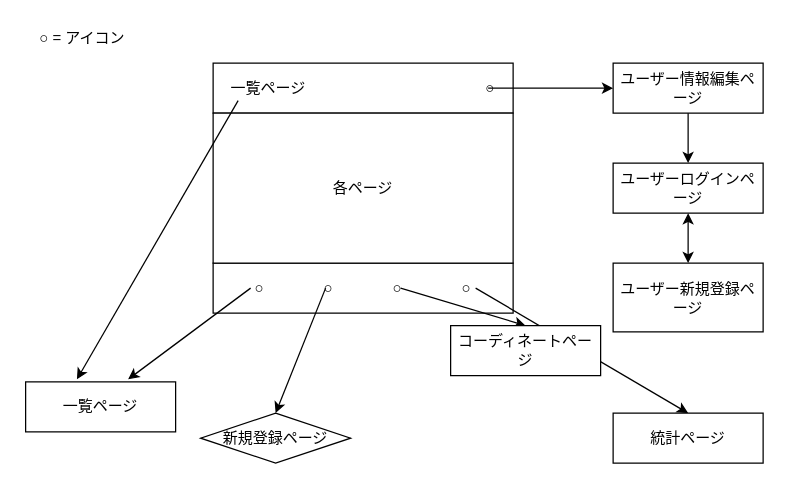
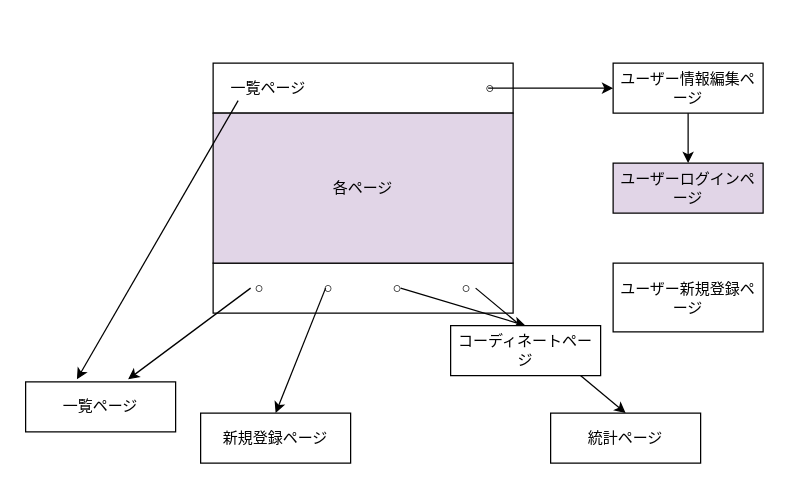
(82, 38) -> none
(363, 188) -> (363, 188)
(688, 188) -> (688, 188)
(688, 238) -> none
(276, 438) -> (276, 438)
(688, 438) -> (626, 438)
